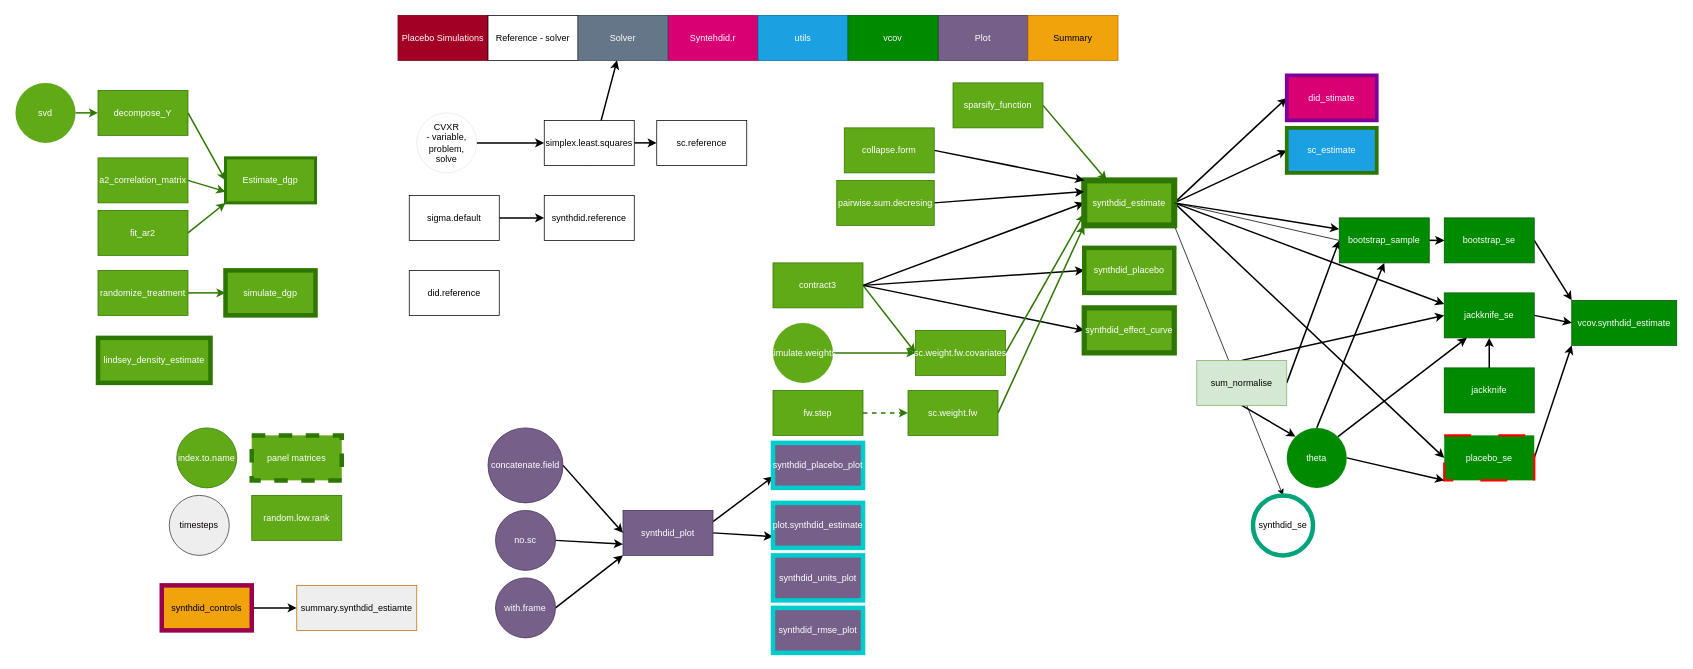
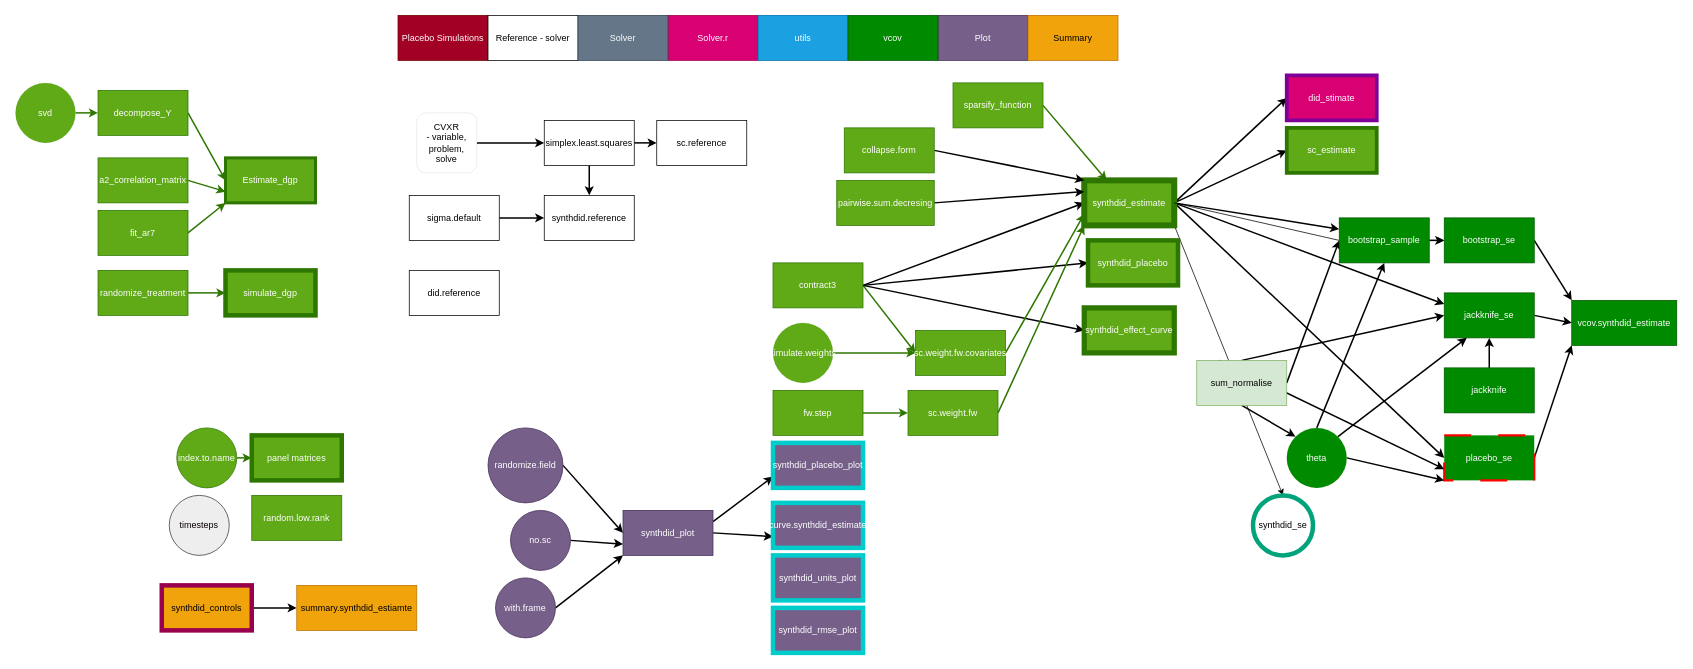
(713, 38) -> (713, 38)
(608, 94) -> (589, 177)
(447, 143) -> (447, 143)
(1332, 150) -> (1332, 150)
(143, 233) -> (143, 233)
(1129, 270) -> (1133, 263)
(154, 360) -> none
(882, 413) -> (882, 413)
none -> (1362, 429)
none -> (241, 458)
(297, 458) -> (297, 458)
(525, 465) -> (525, 465)
(818, 525) -> (818, 525)
(525, 540) -> (540, 540)
(357, 608) -> (357, 608)
